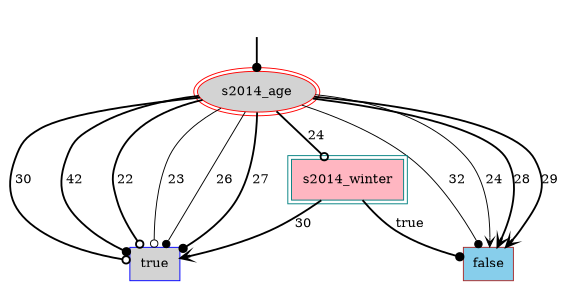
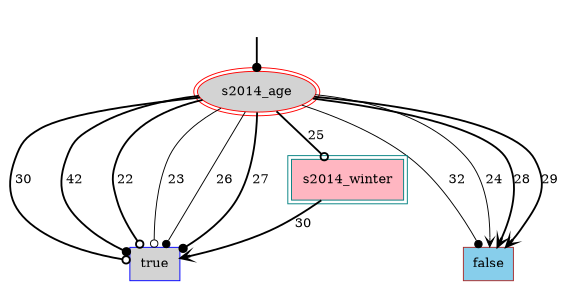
(317, 136) -> (317, 136)
(404, 236) -> none
